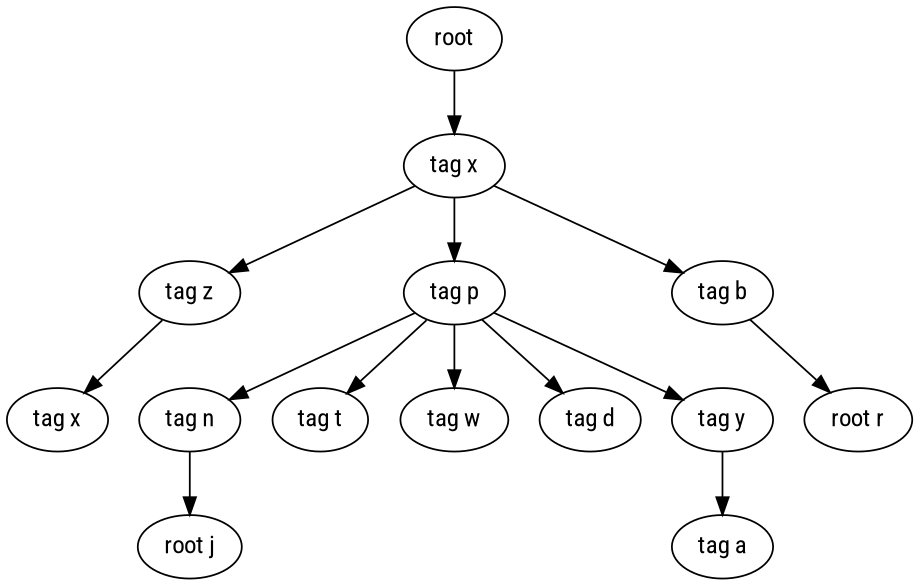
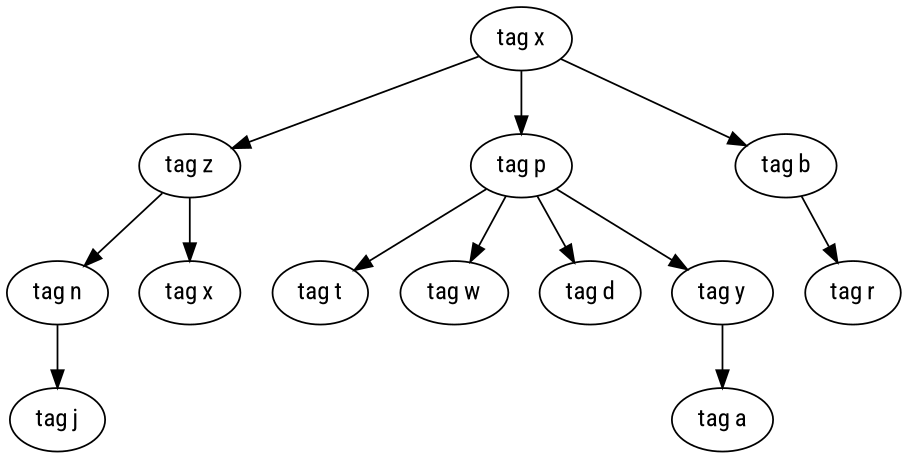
(454, 39) -> none
(330, 352) -> (130, 223)
(858, 420) -> (853, 293)
(190, 547) -> (57, 420)
